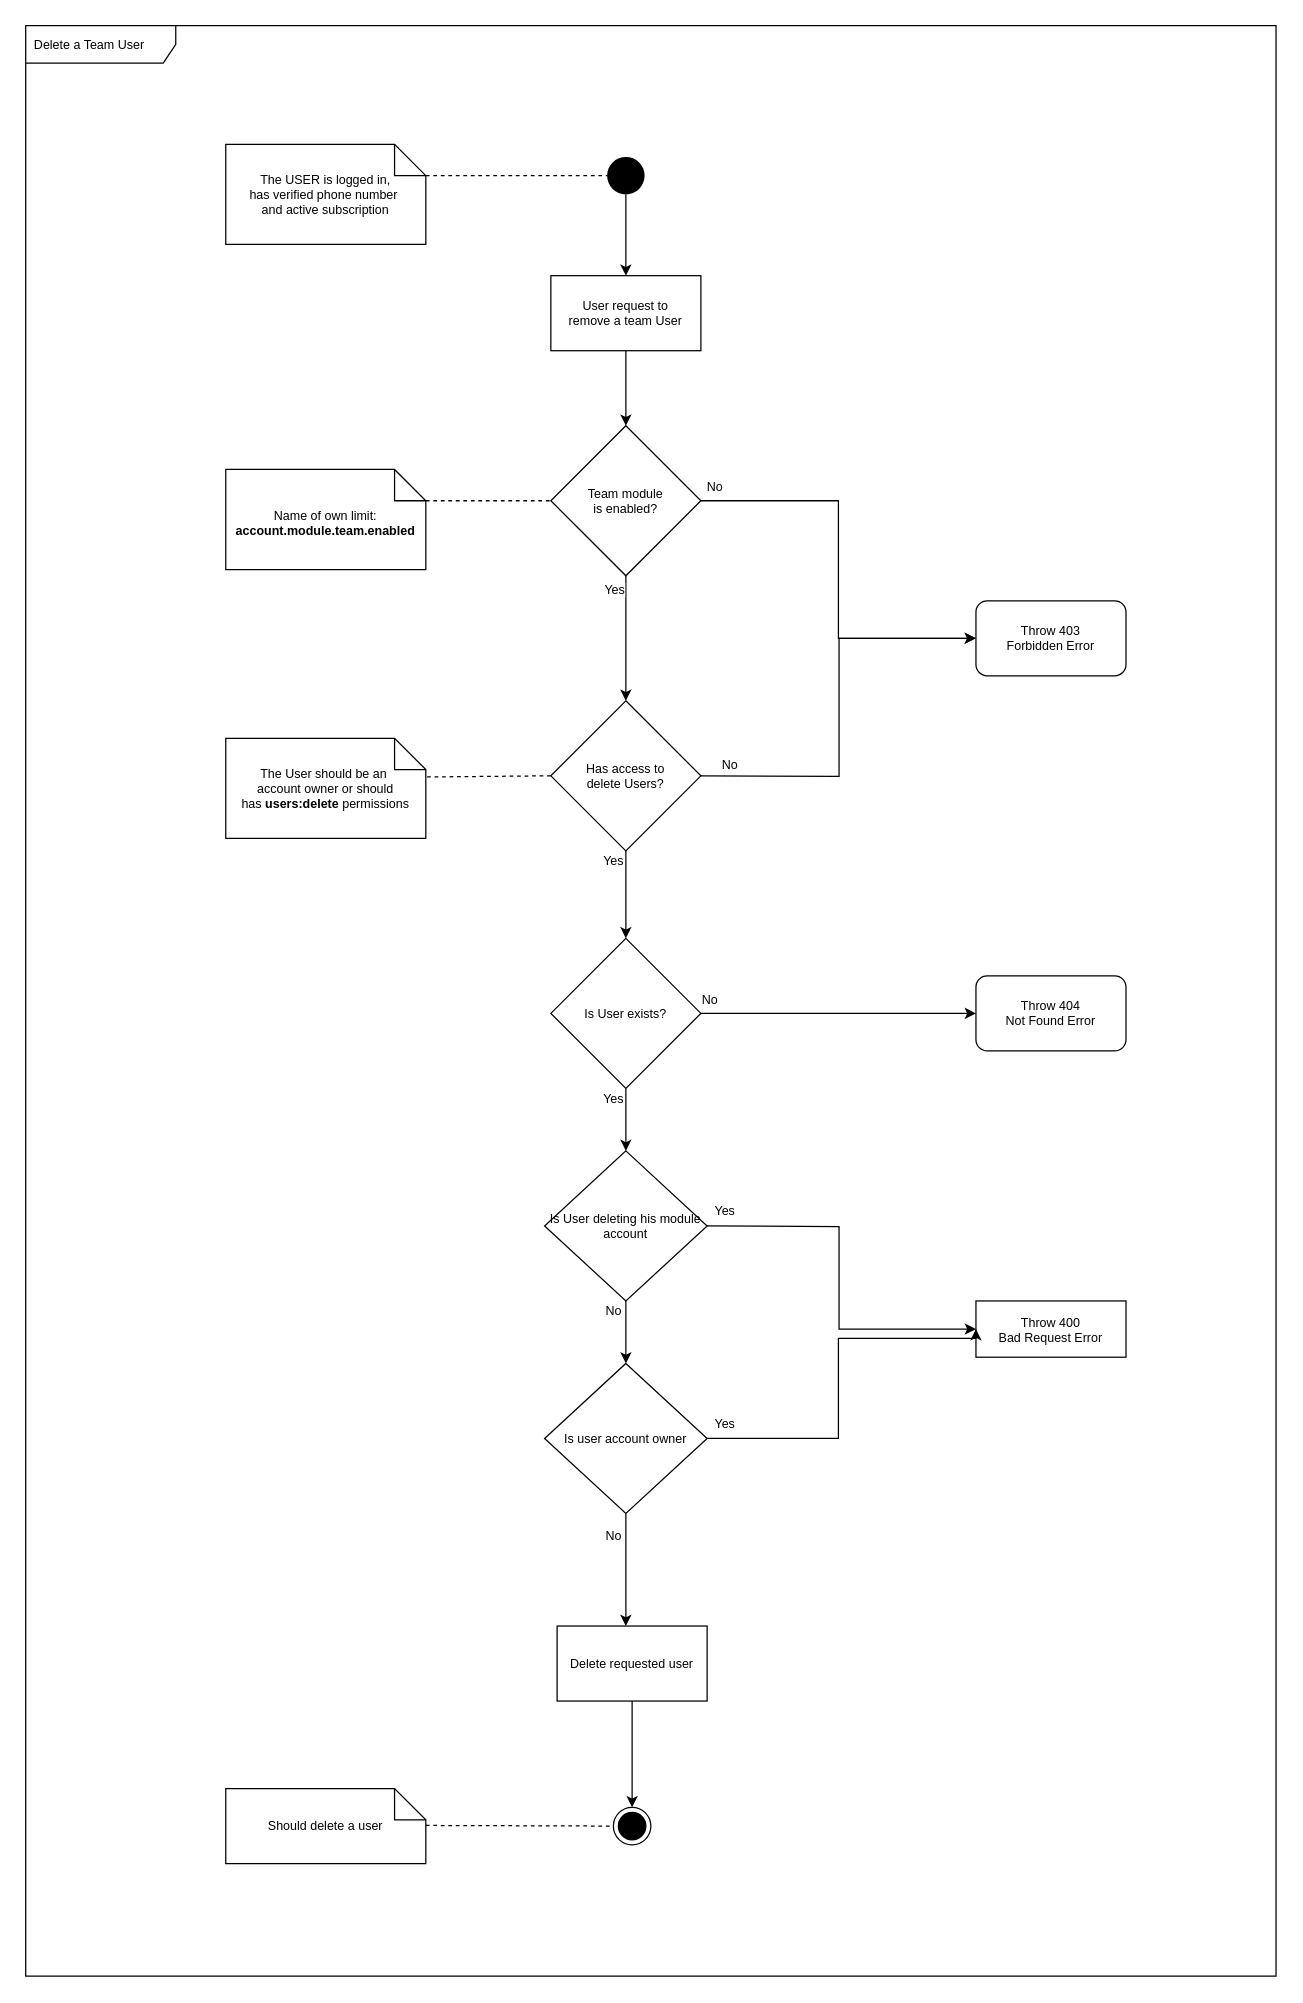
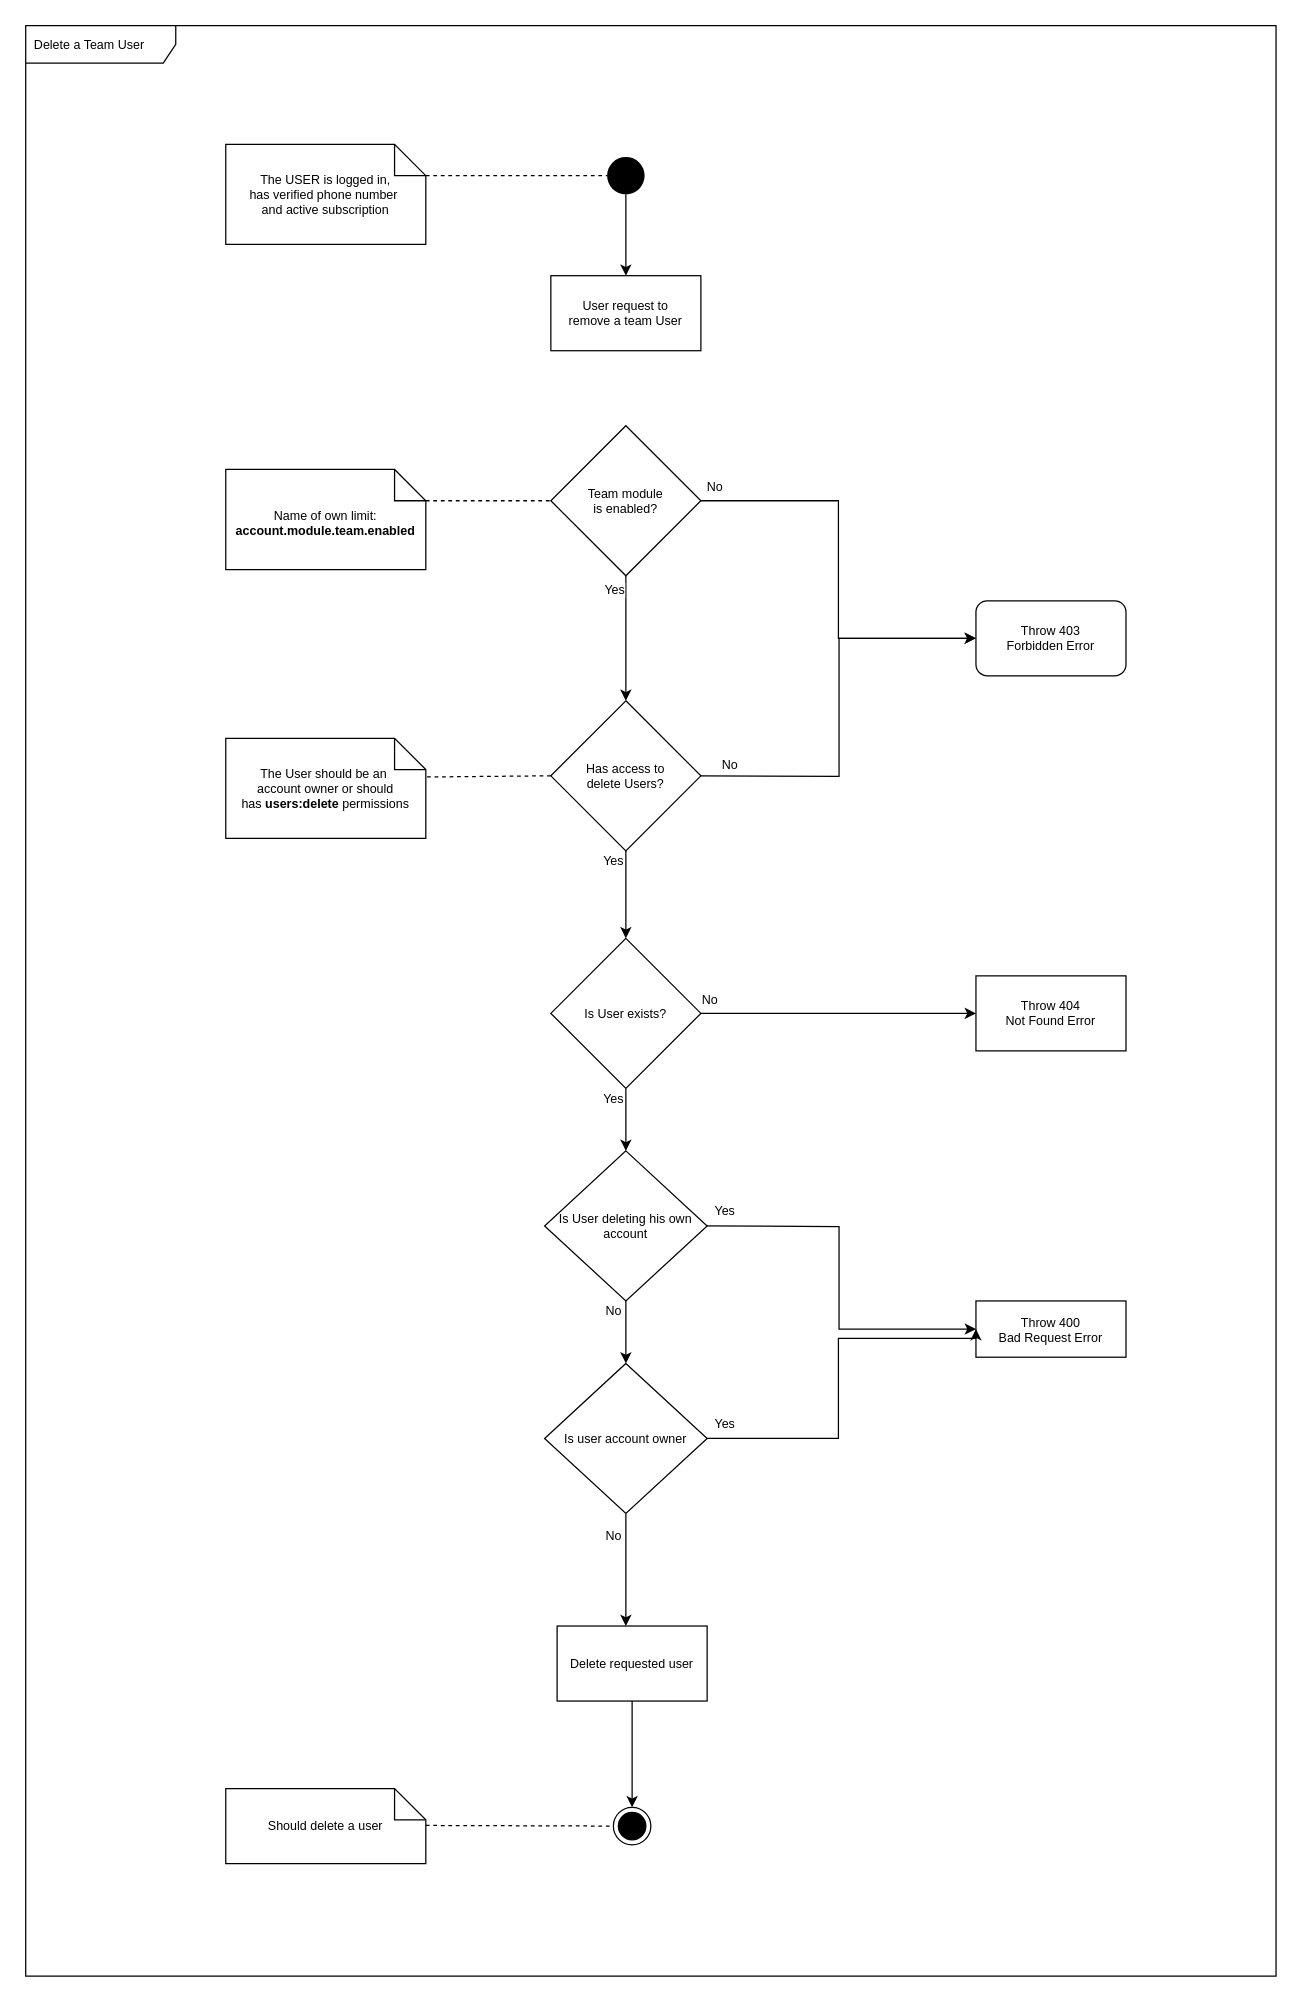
(626, 384) -> none
(1051, 1013) -> (1051, 1013)
(626, 1226) -> (626, 1226)
